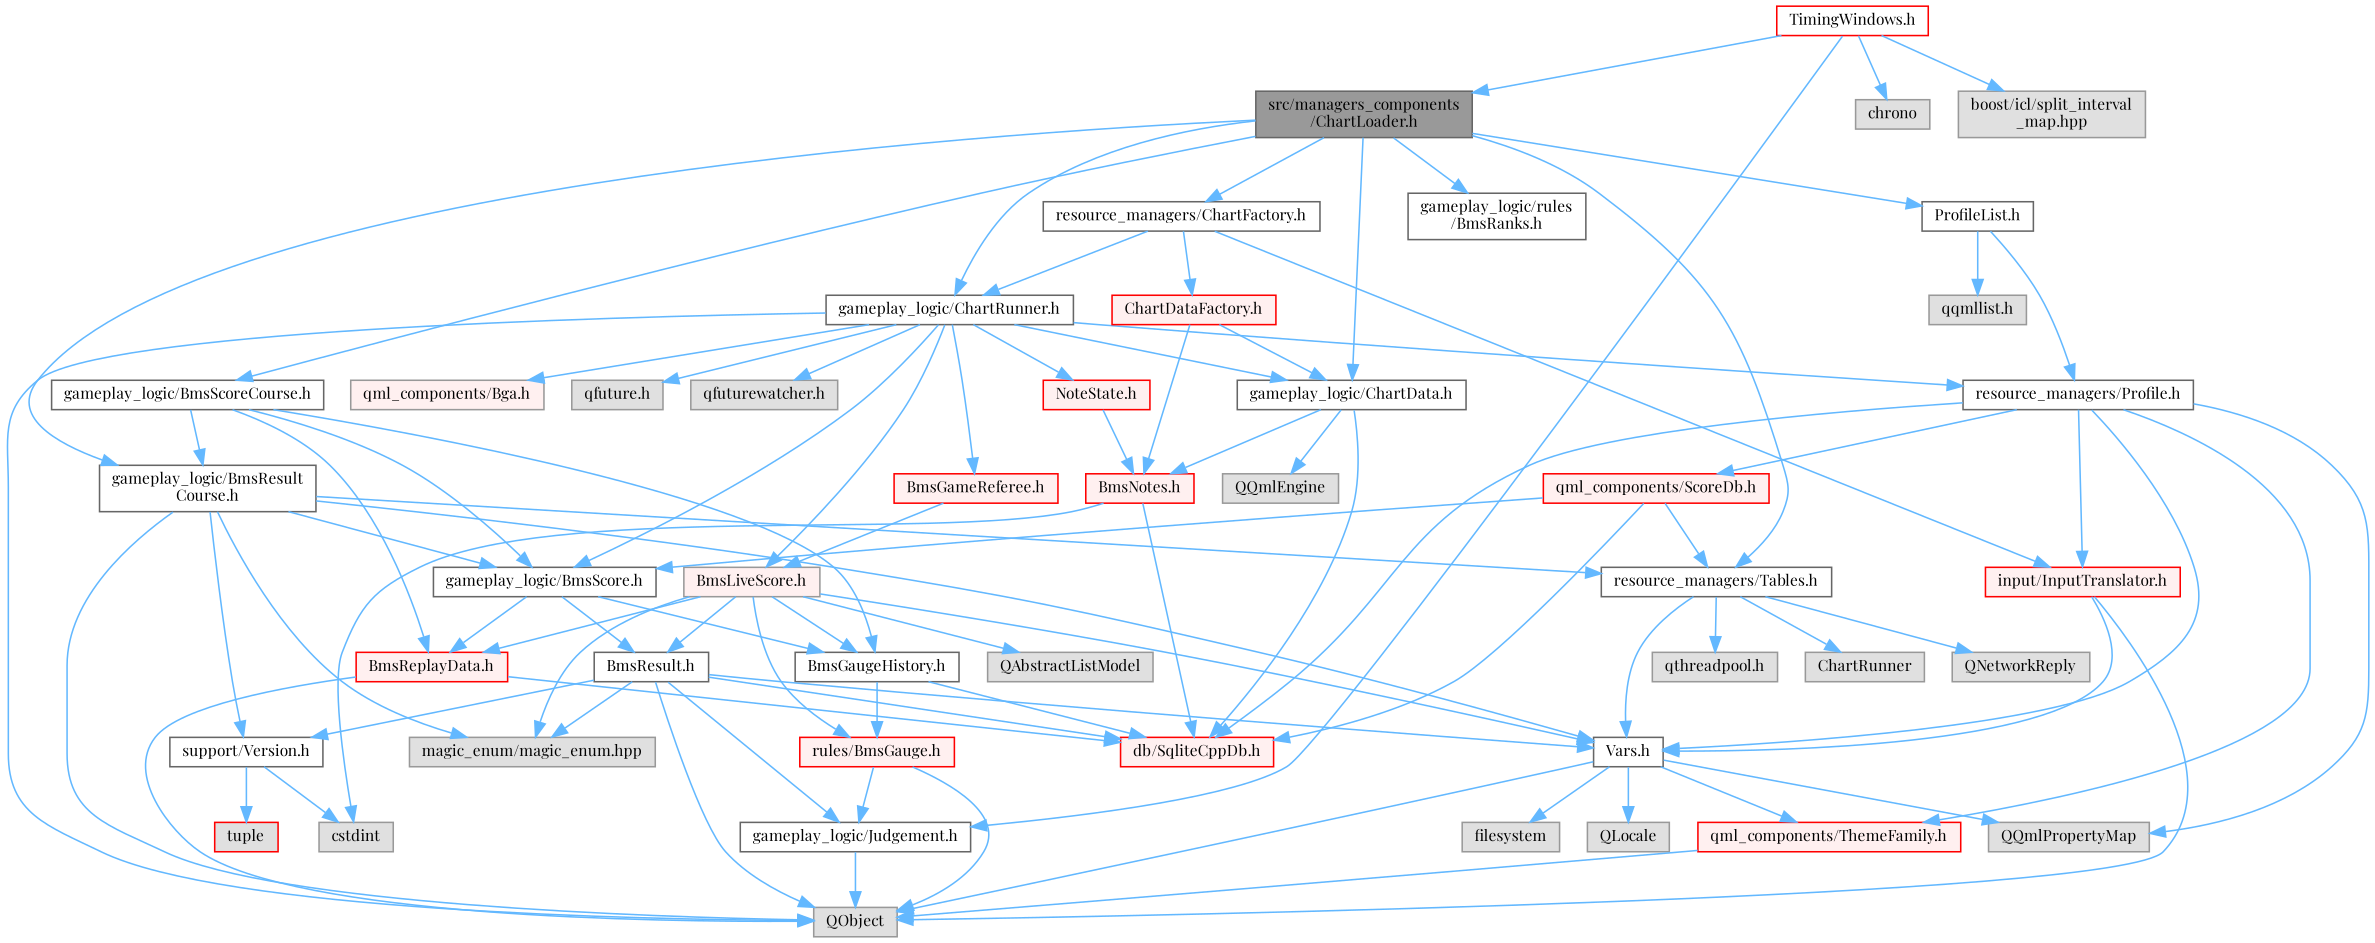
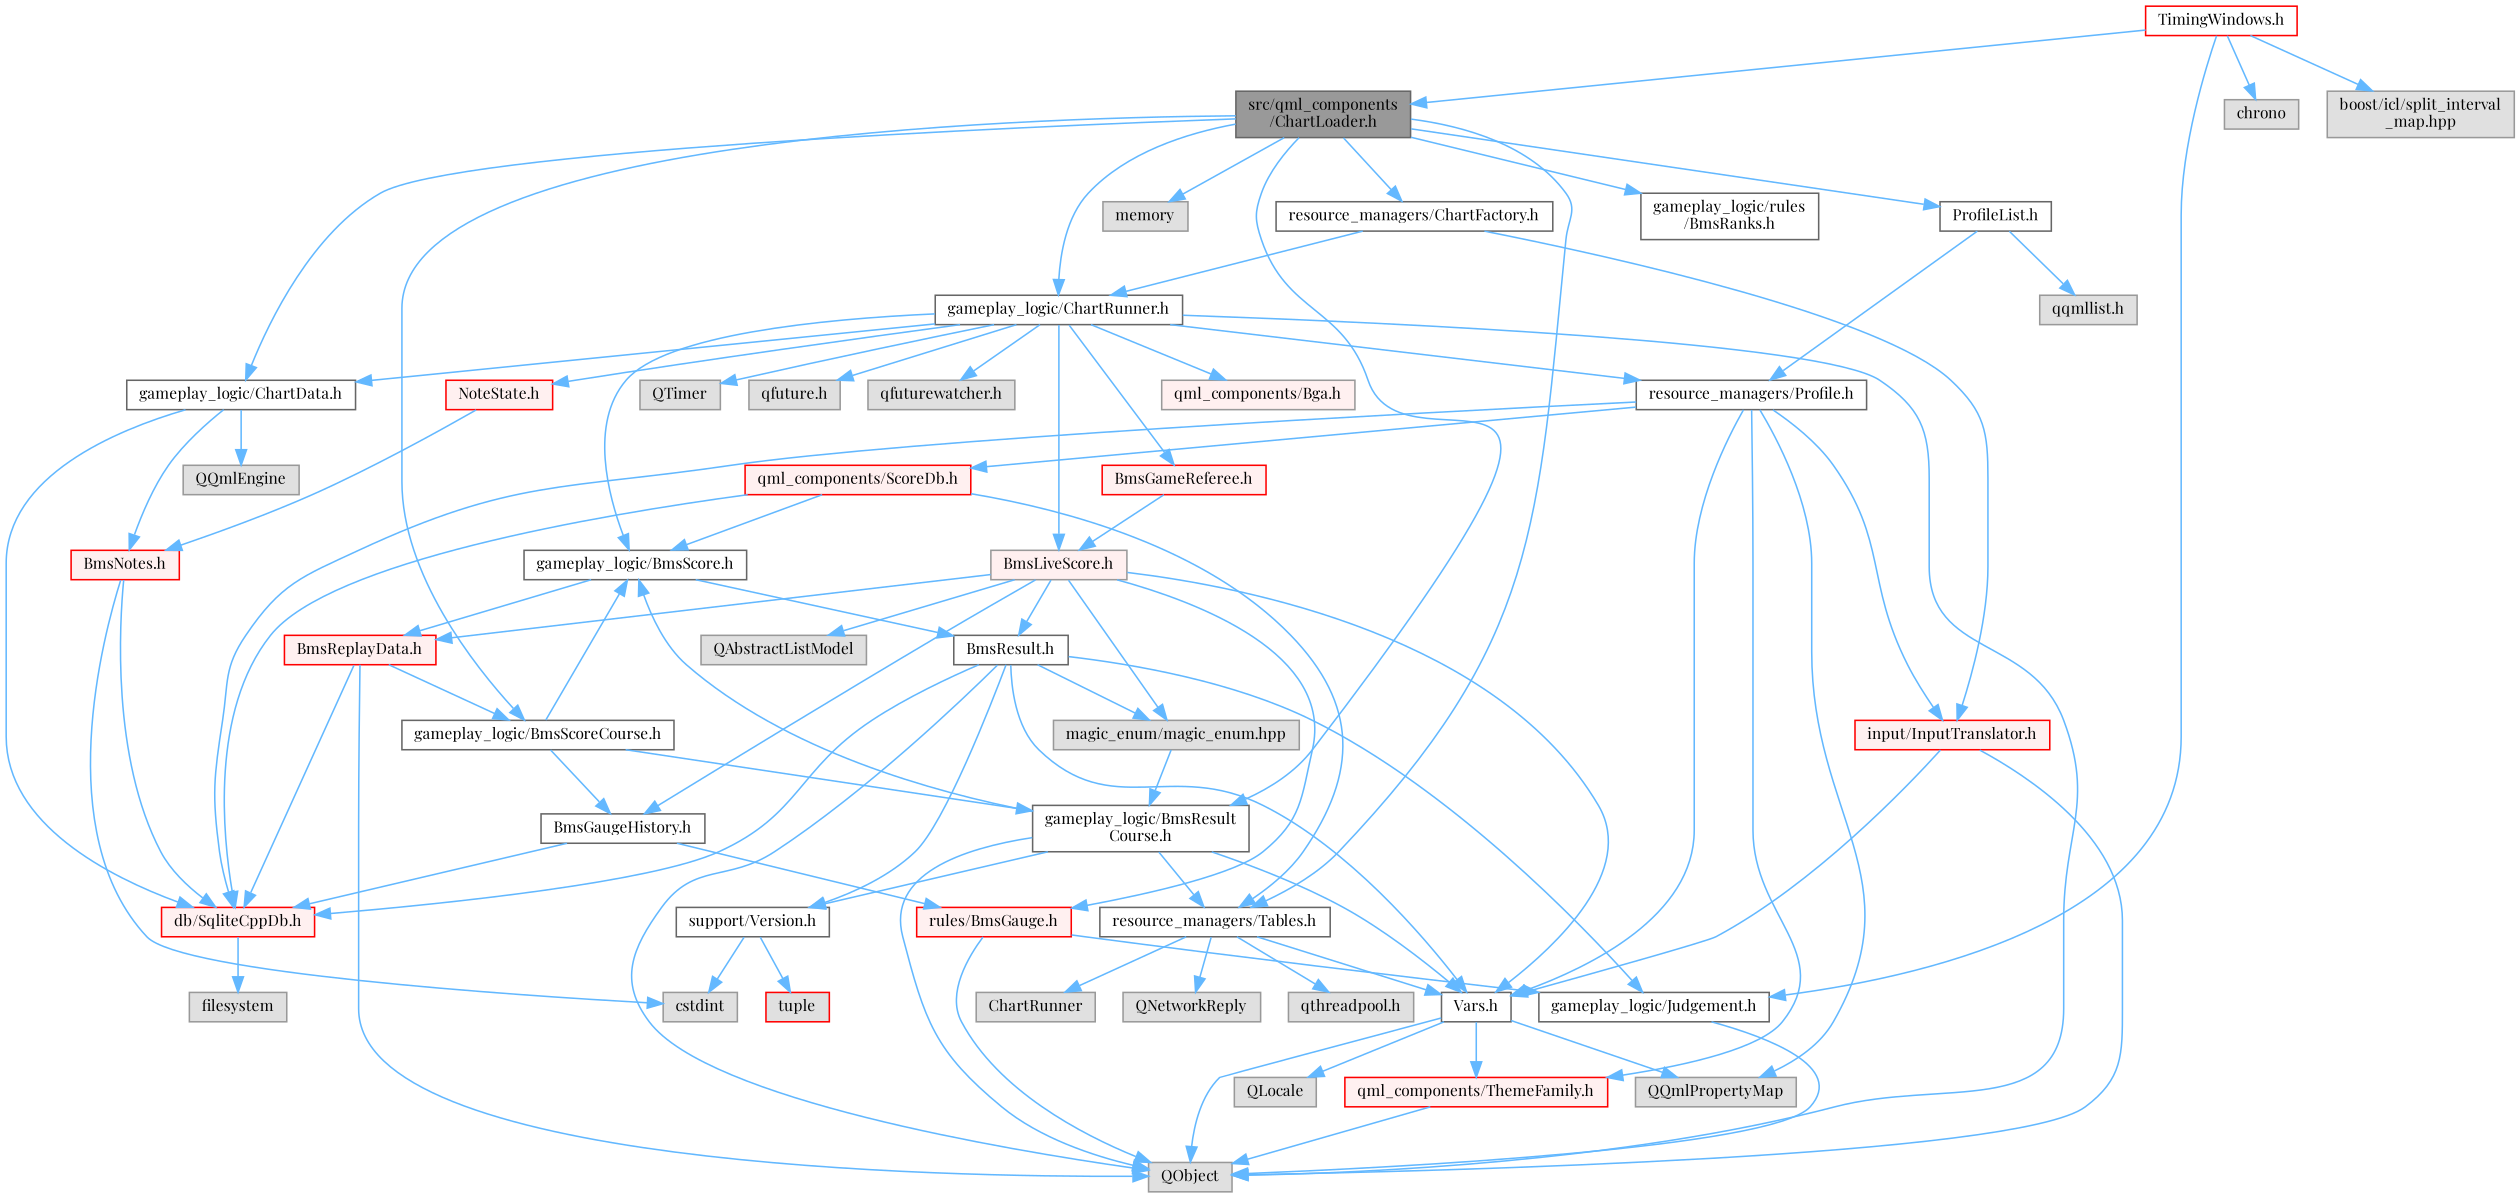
(1364, 114) -> (1323, 114)
none -> (1145, 216)
(1194, 310) -> none
none -> (680, 395)
(348, 485) -> (442, 689)
(687, 619) -> none
(309, 651) -> (1163, 770)
(1576, 790) -> (238, 954)
